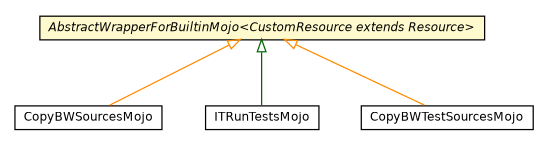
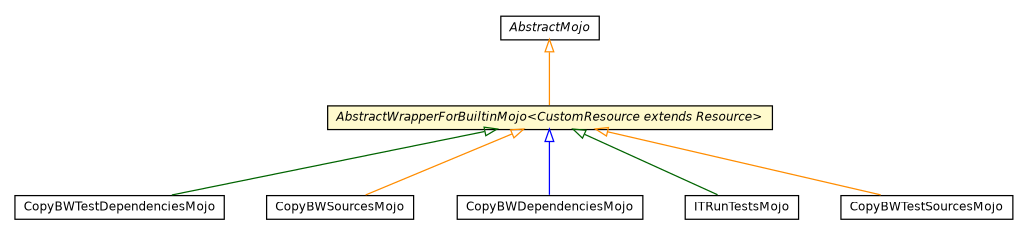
none -> (549, 27)
none -> (120, 207)
none -> (549, 207)
